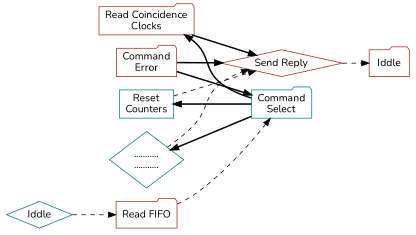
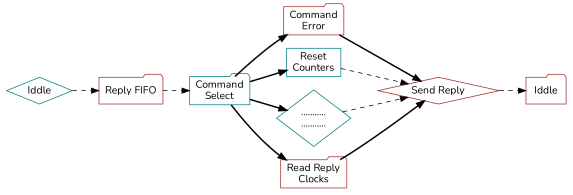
(147, 21) -> (314, 174)
(205, 81) -> (257, 57)
(147, 215) -> (131, 91)
